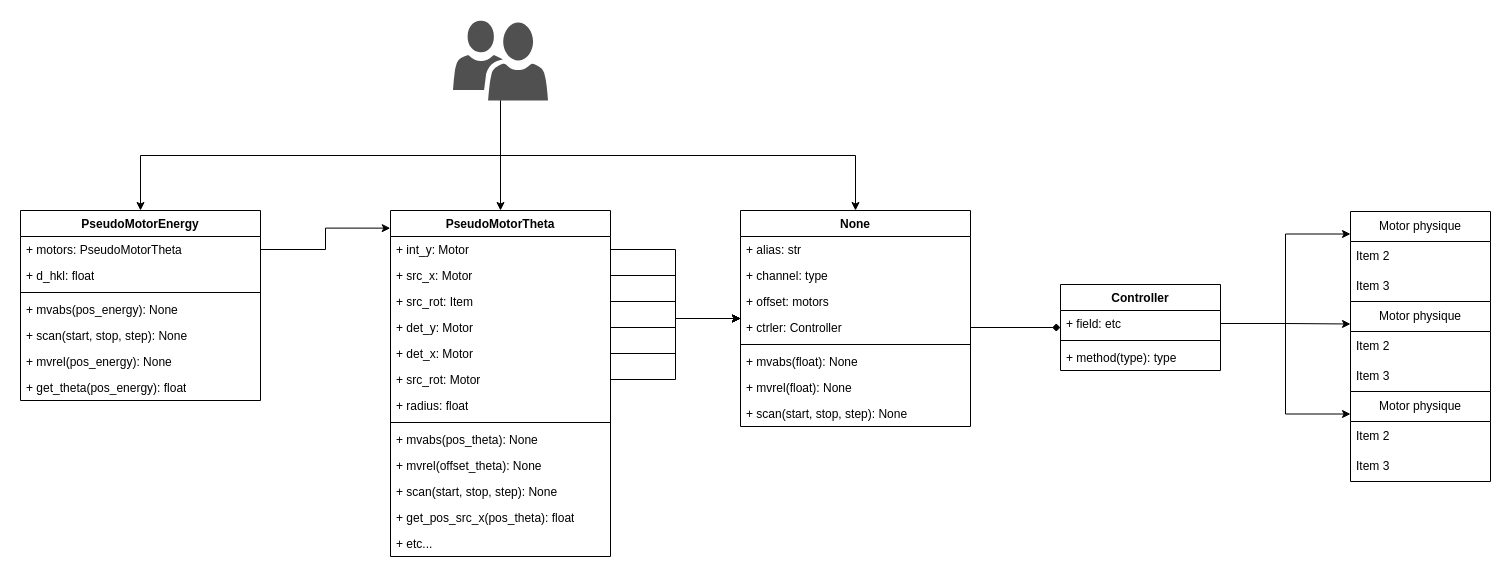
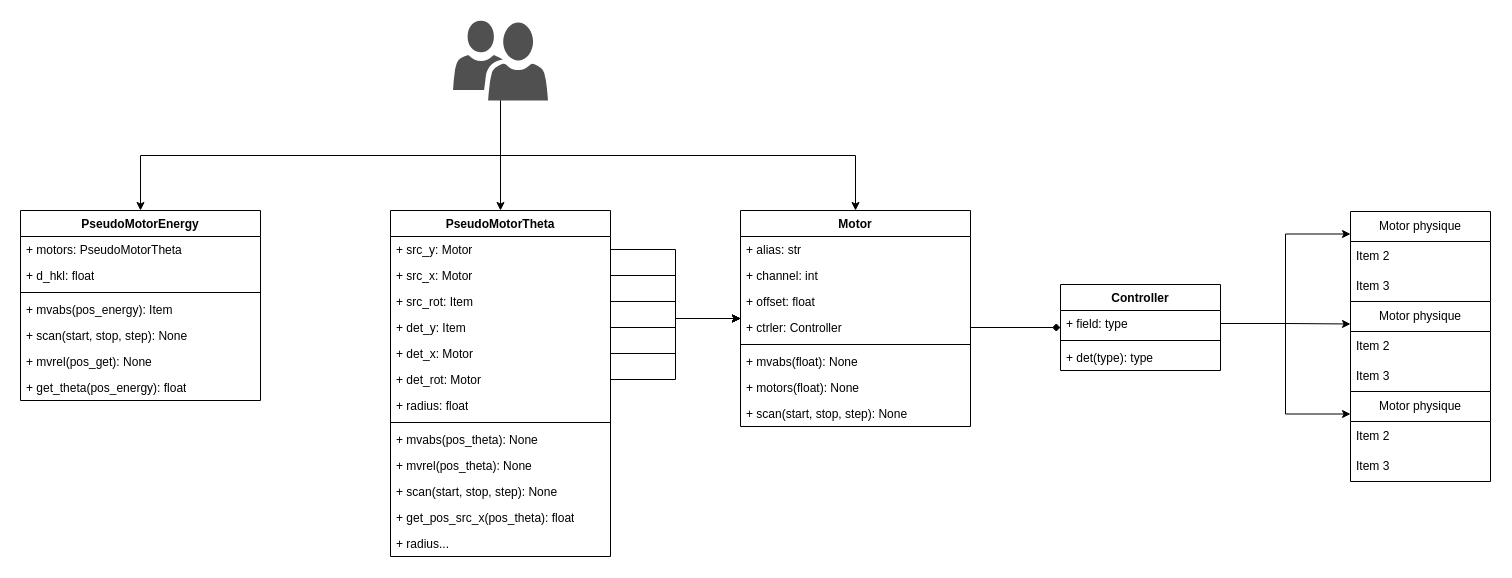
(856, 225) -> (856, 225)
(326, 242) -> none
(437, 251) -> (439, 251)
(791, 277) -> (786, 277)
(796, 303) -> (791, 303)
(106, 311) -> (106, 311)
(1099, 325) -> (1102, 325)
(439, 329) -> (436, 329)
(1129, 359) -> (1119, 359)
(104, 363) -> (94, 363)
(446, 381) -> (446, 381)
(806, 389) -> (811, 389)
(481, 467) -> (471, 467)
(417, 545) -> (426, 545)
